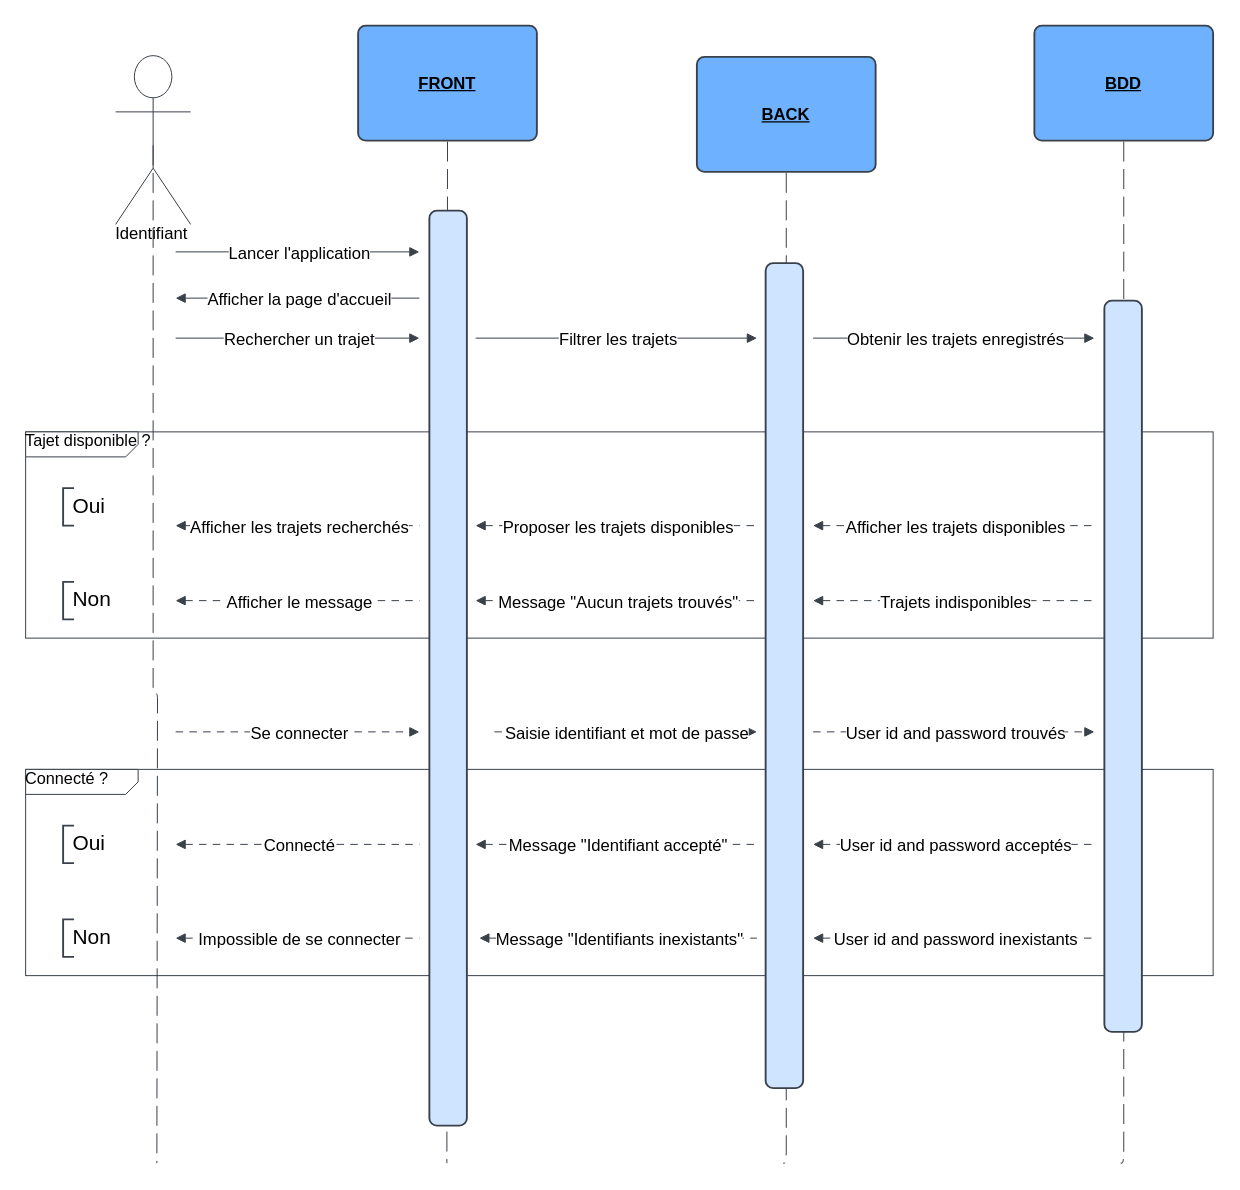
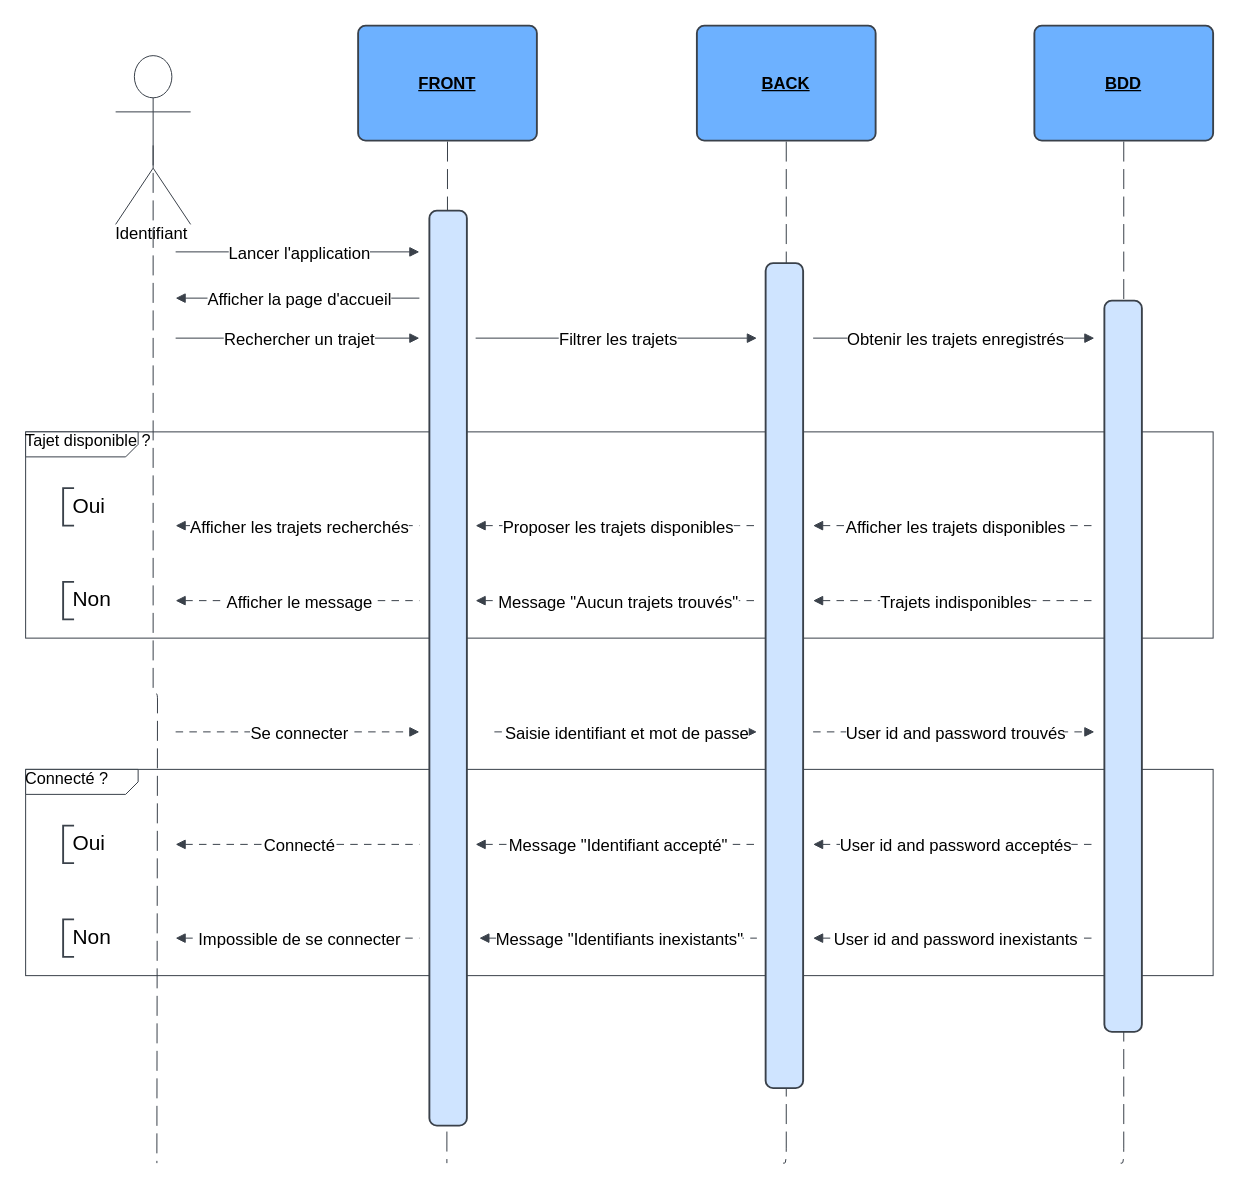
(786, 114) -> (786, 83)
